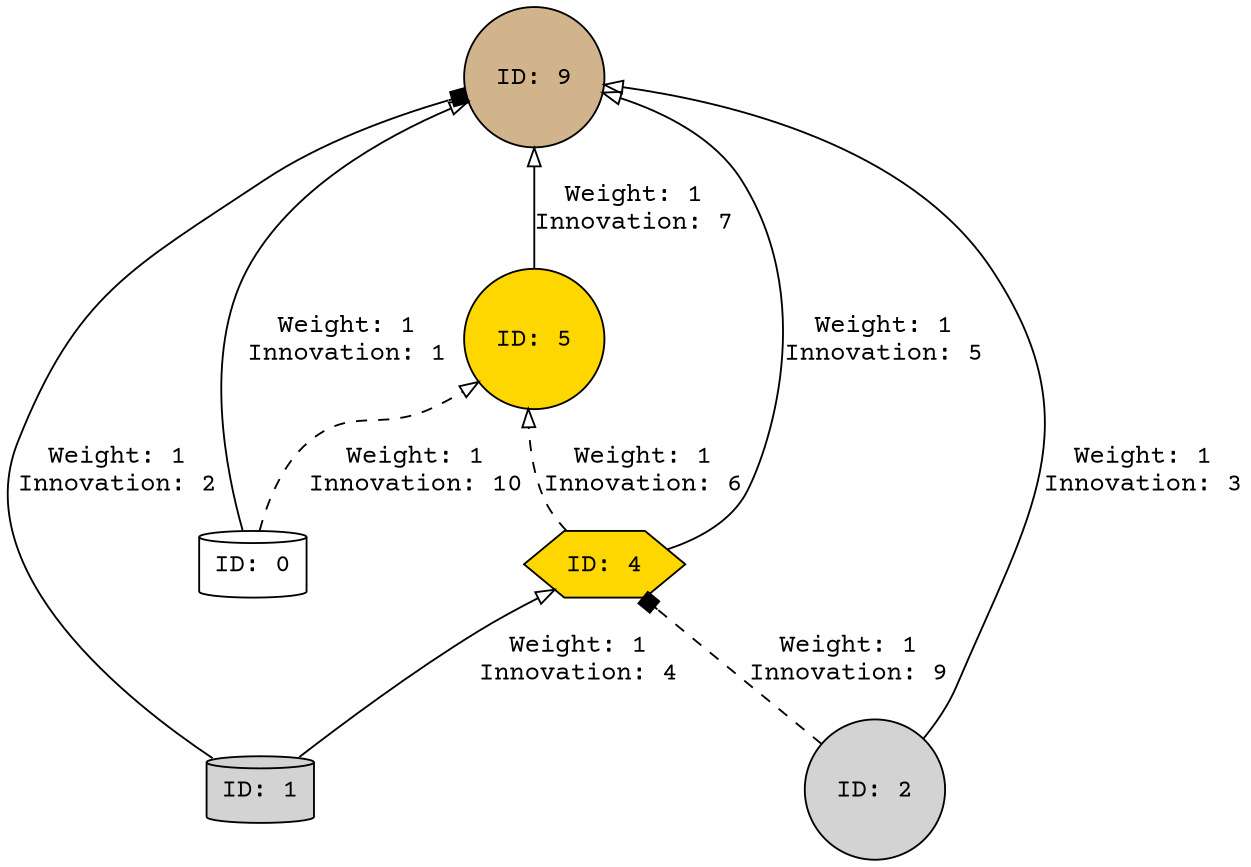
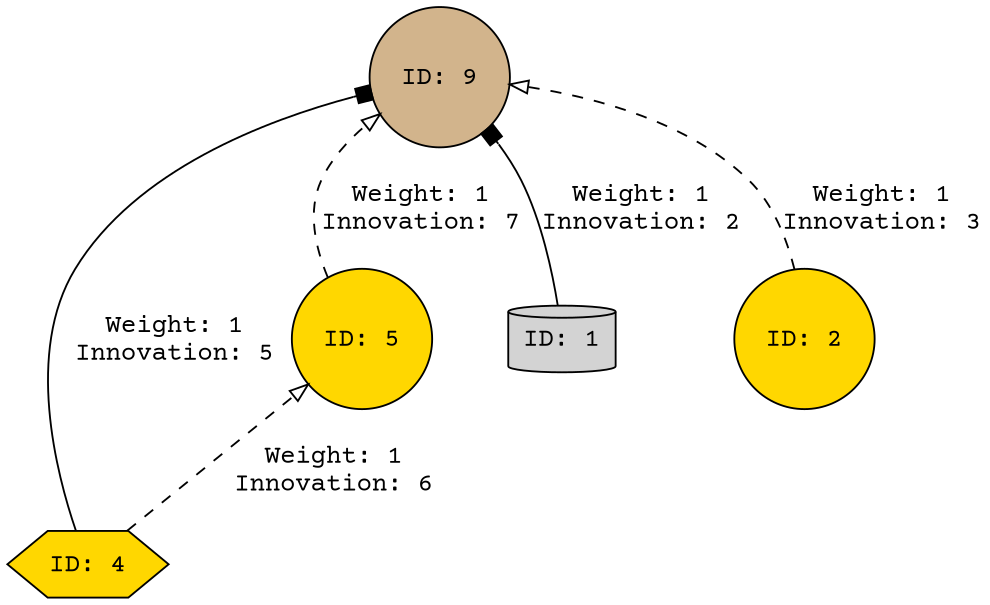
(534, 218) -> (317, 194)
(1012, 306) -> (692, 139)
(781, 311) -> (95, 243)
(253, 564) -> none
(415, 672) -> none
(740, 677) -> none
(875, 790) -> (804, 339)
